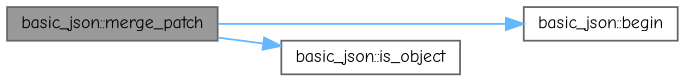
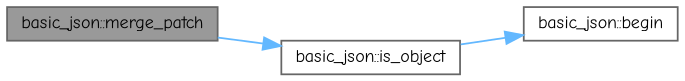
(362, 24) -> (483, 41)
